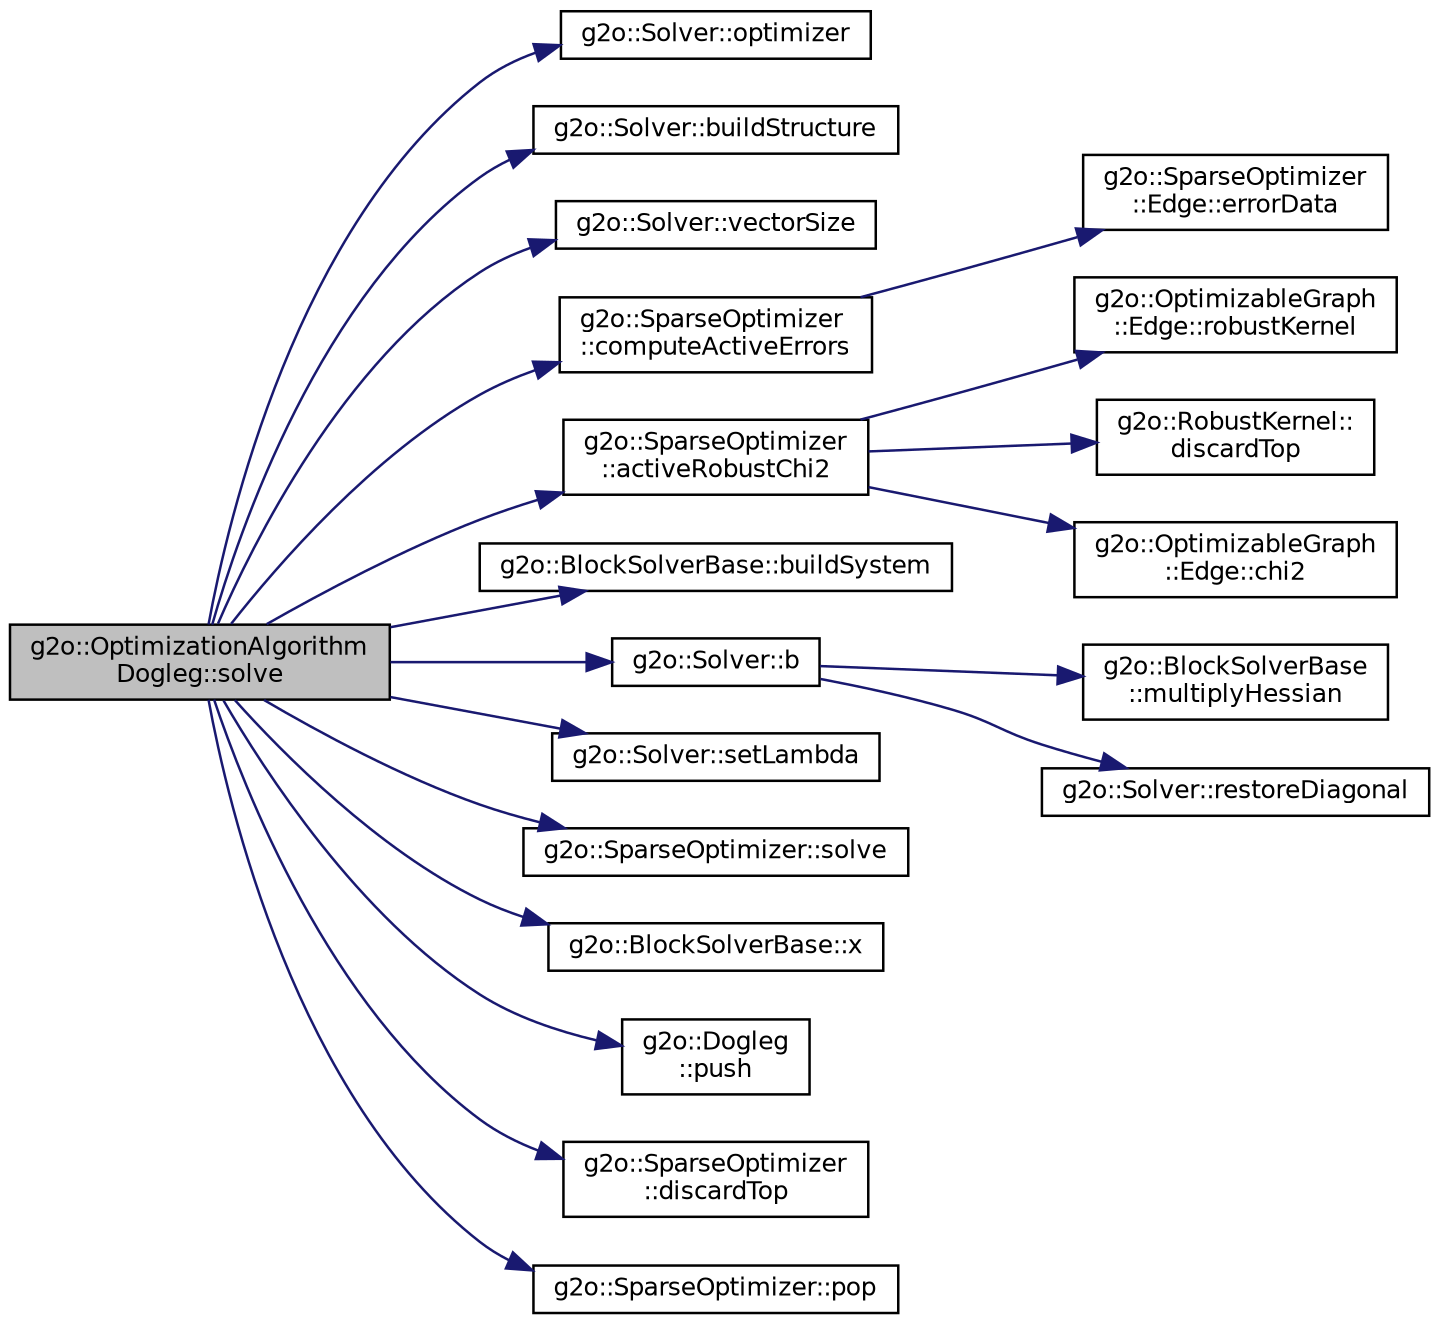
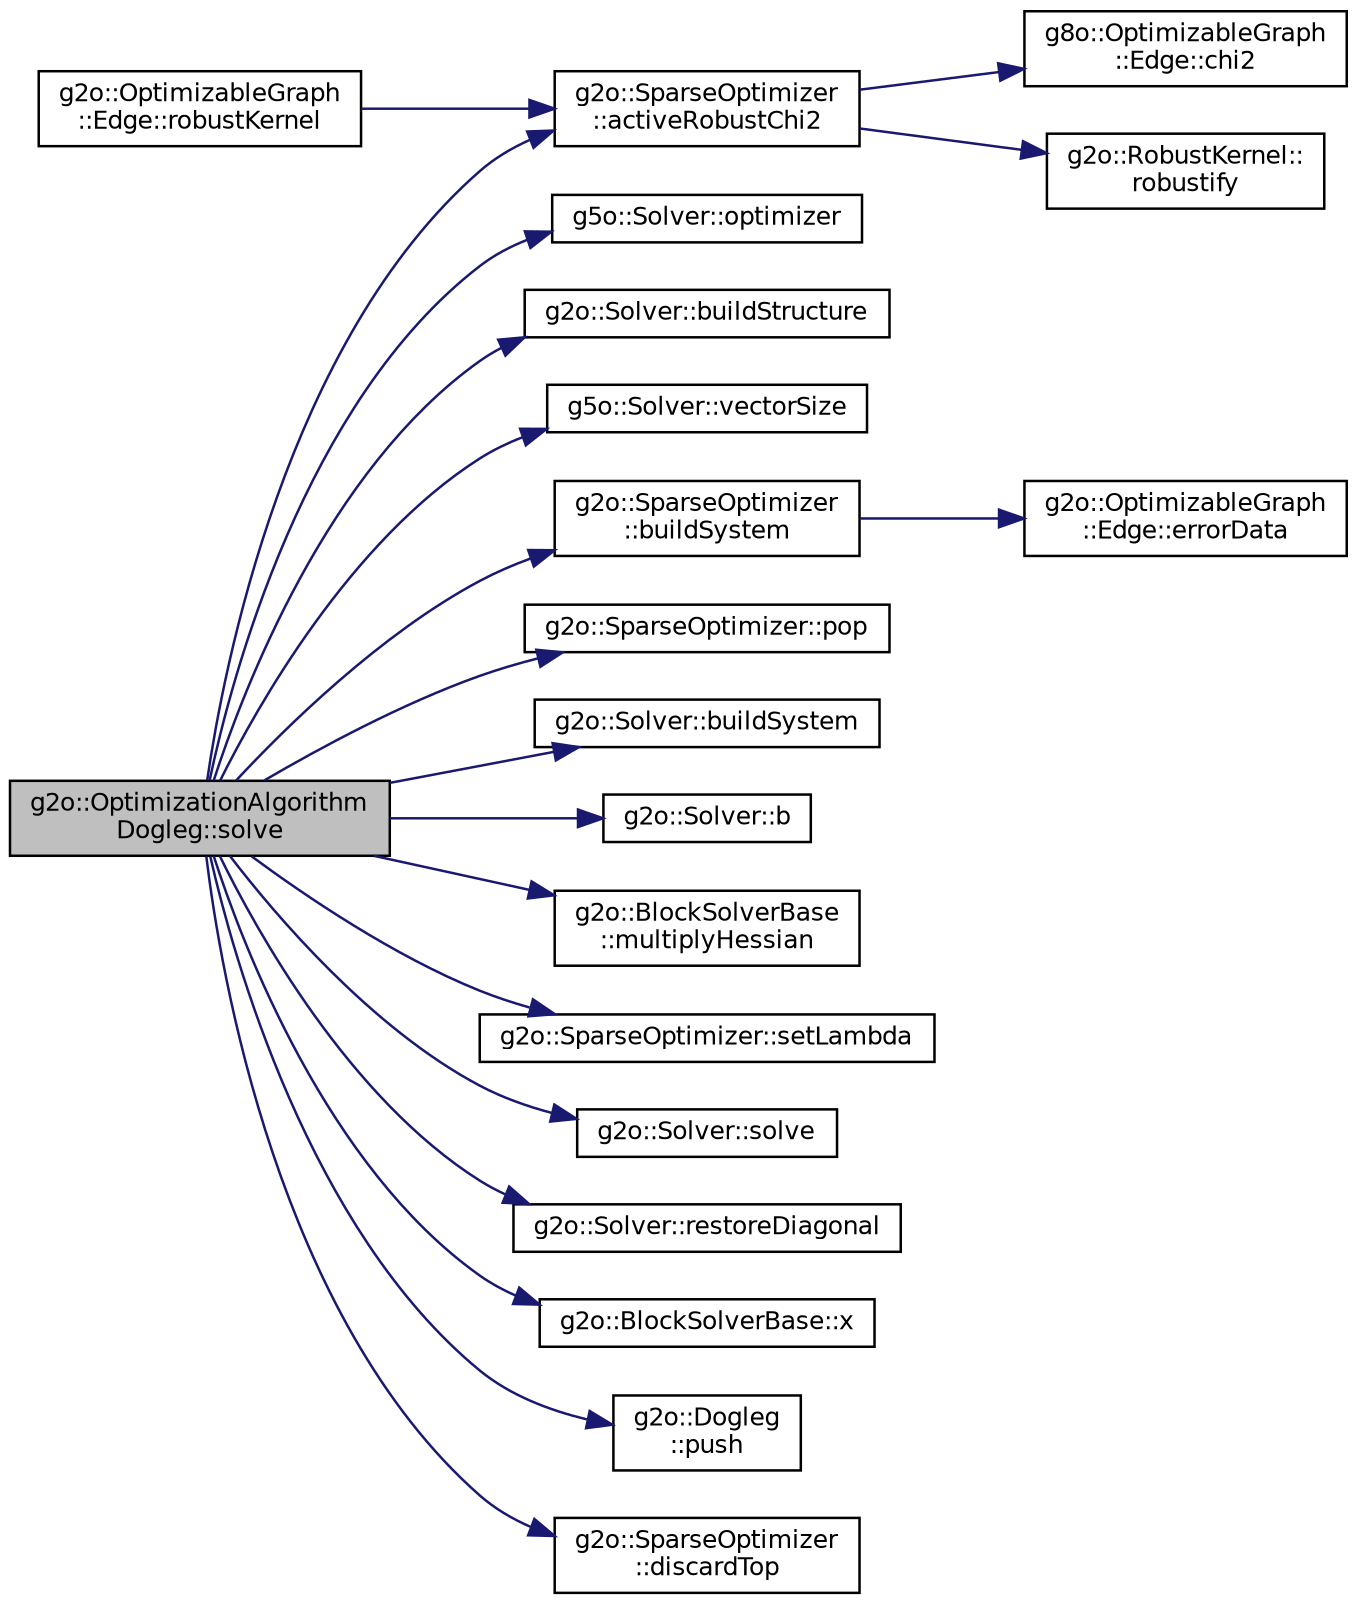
(716, 35) -> (707, 219)
(1236, 192) -> (1186, 518)
(716, 225) -> (707, 409)
(716, 335) -> (707, 518)
(969, 390) -> (445, 109)
(1236, 437) -> (1186, 171)
(1236, 560) -> (1186, 49)
(716, 567) -> (707, 723)
(939, 671) -> (451, 873)
(963, 713) -> (338, 1047)
(716, 757) -> (707, 1038)
(716, 852) -> (707, 1133)
